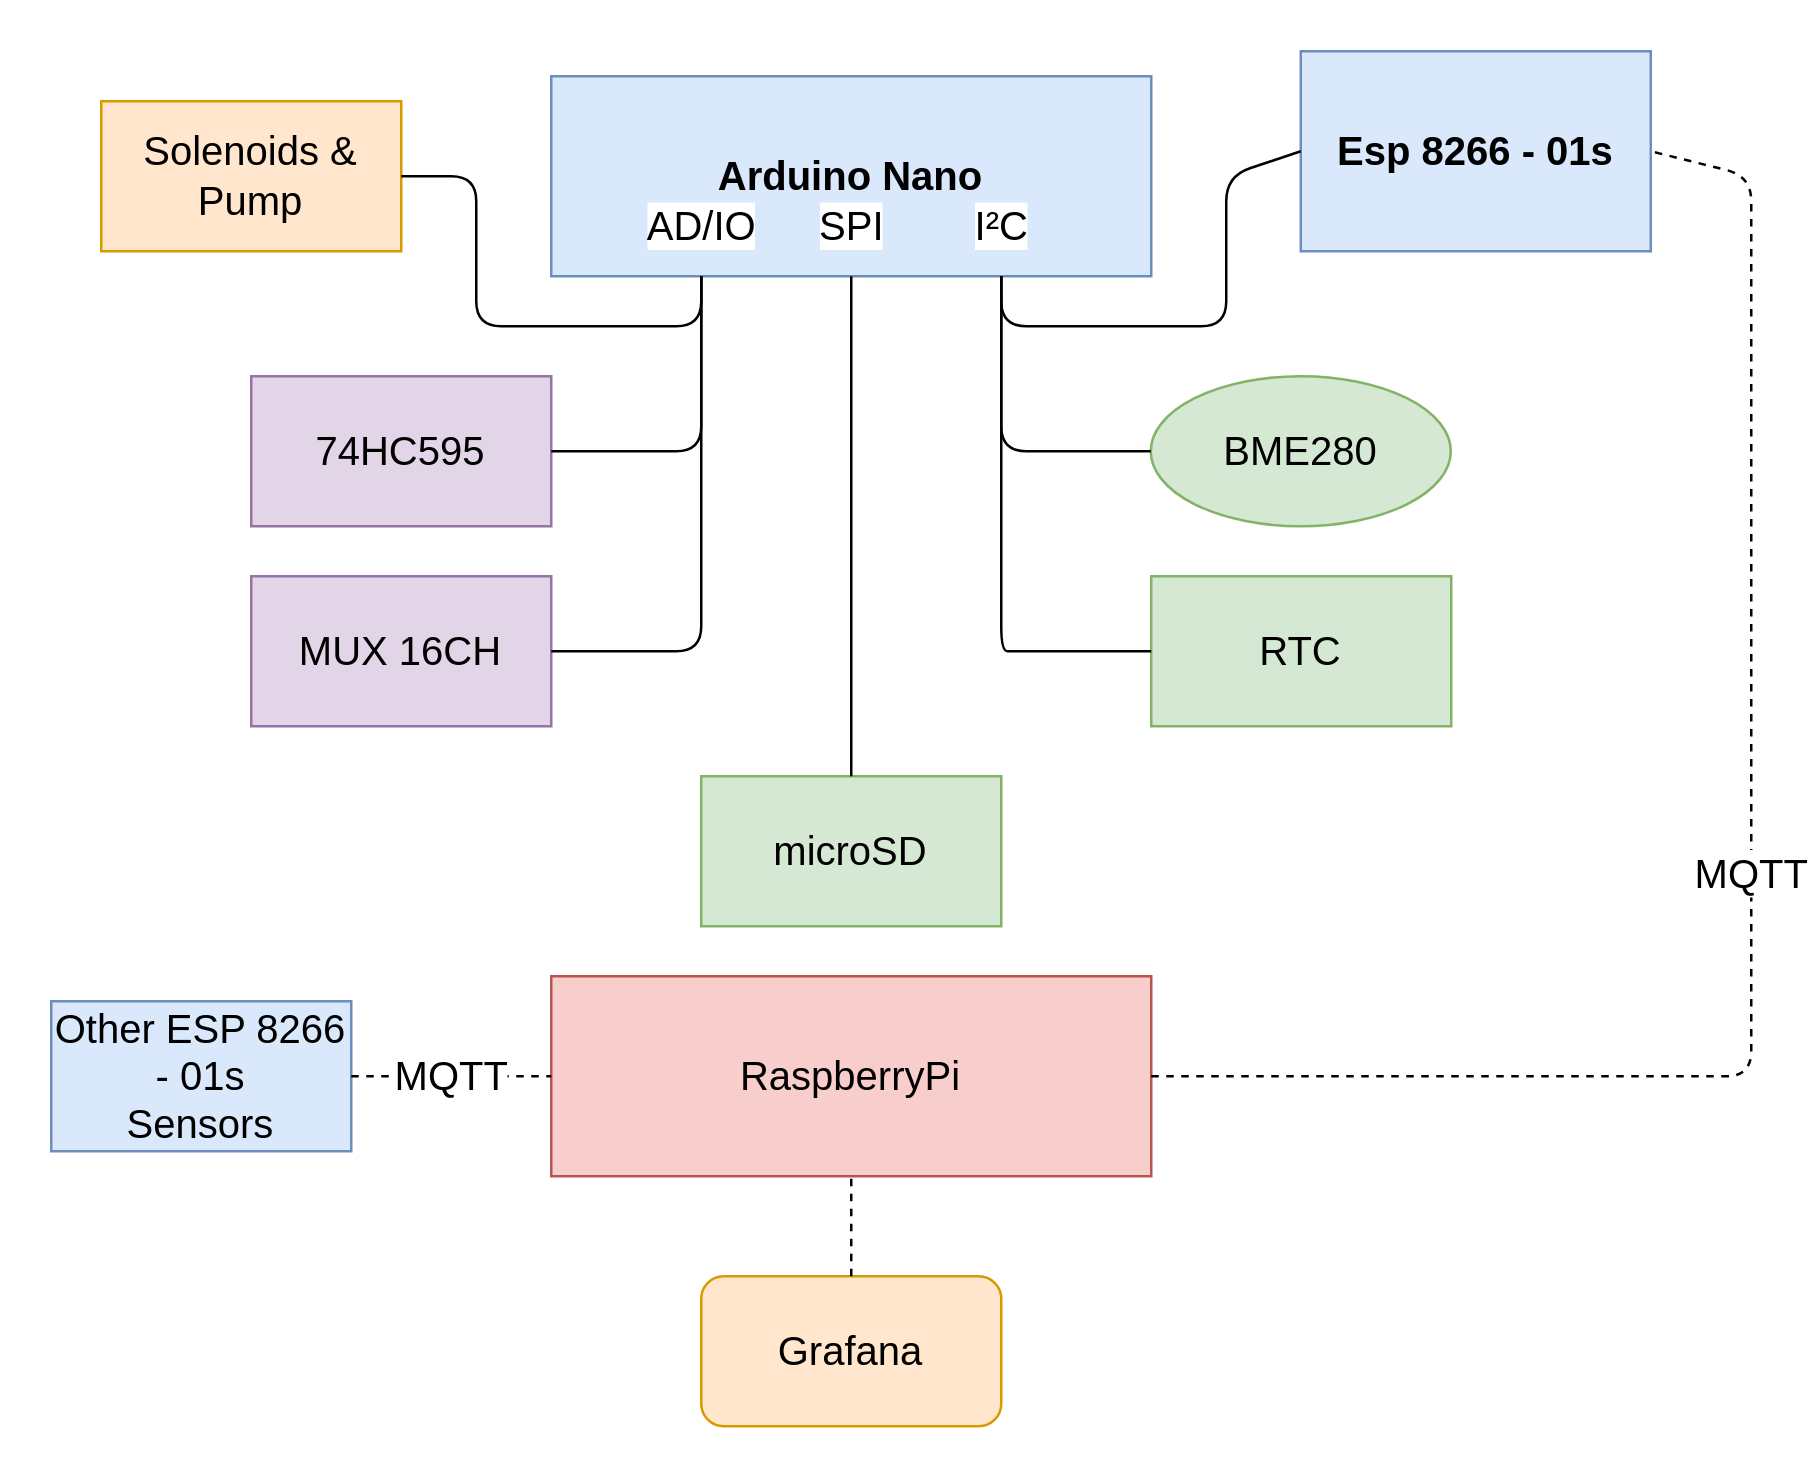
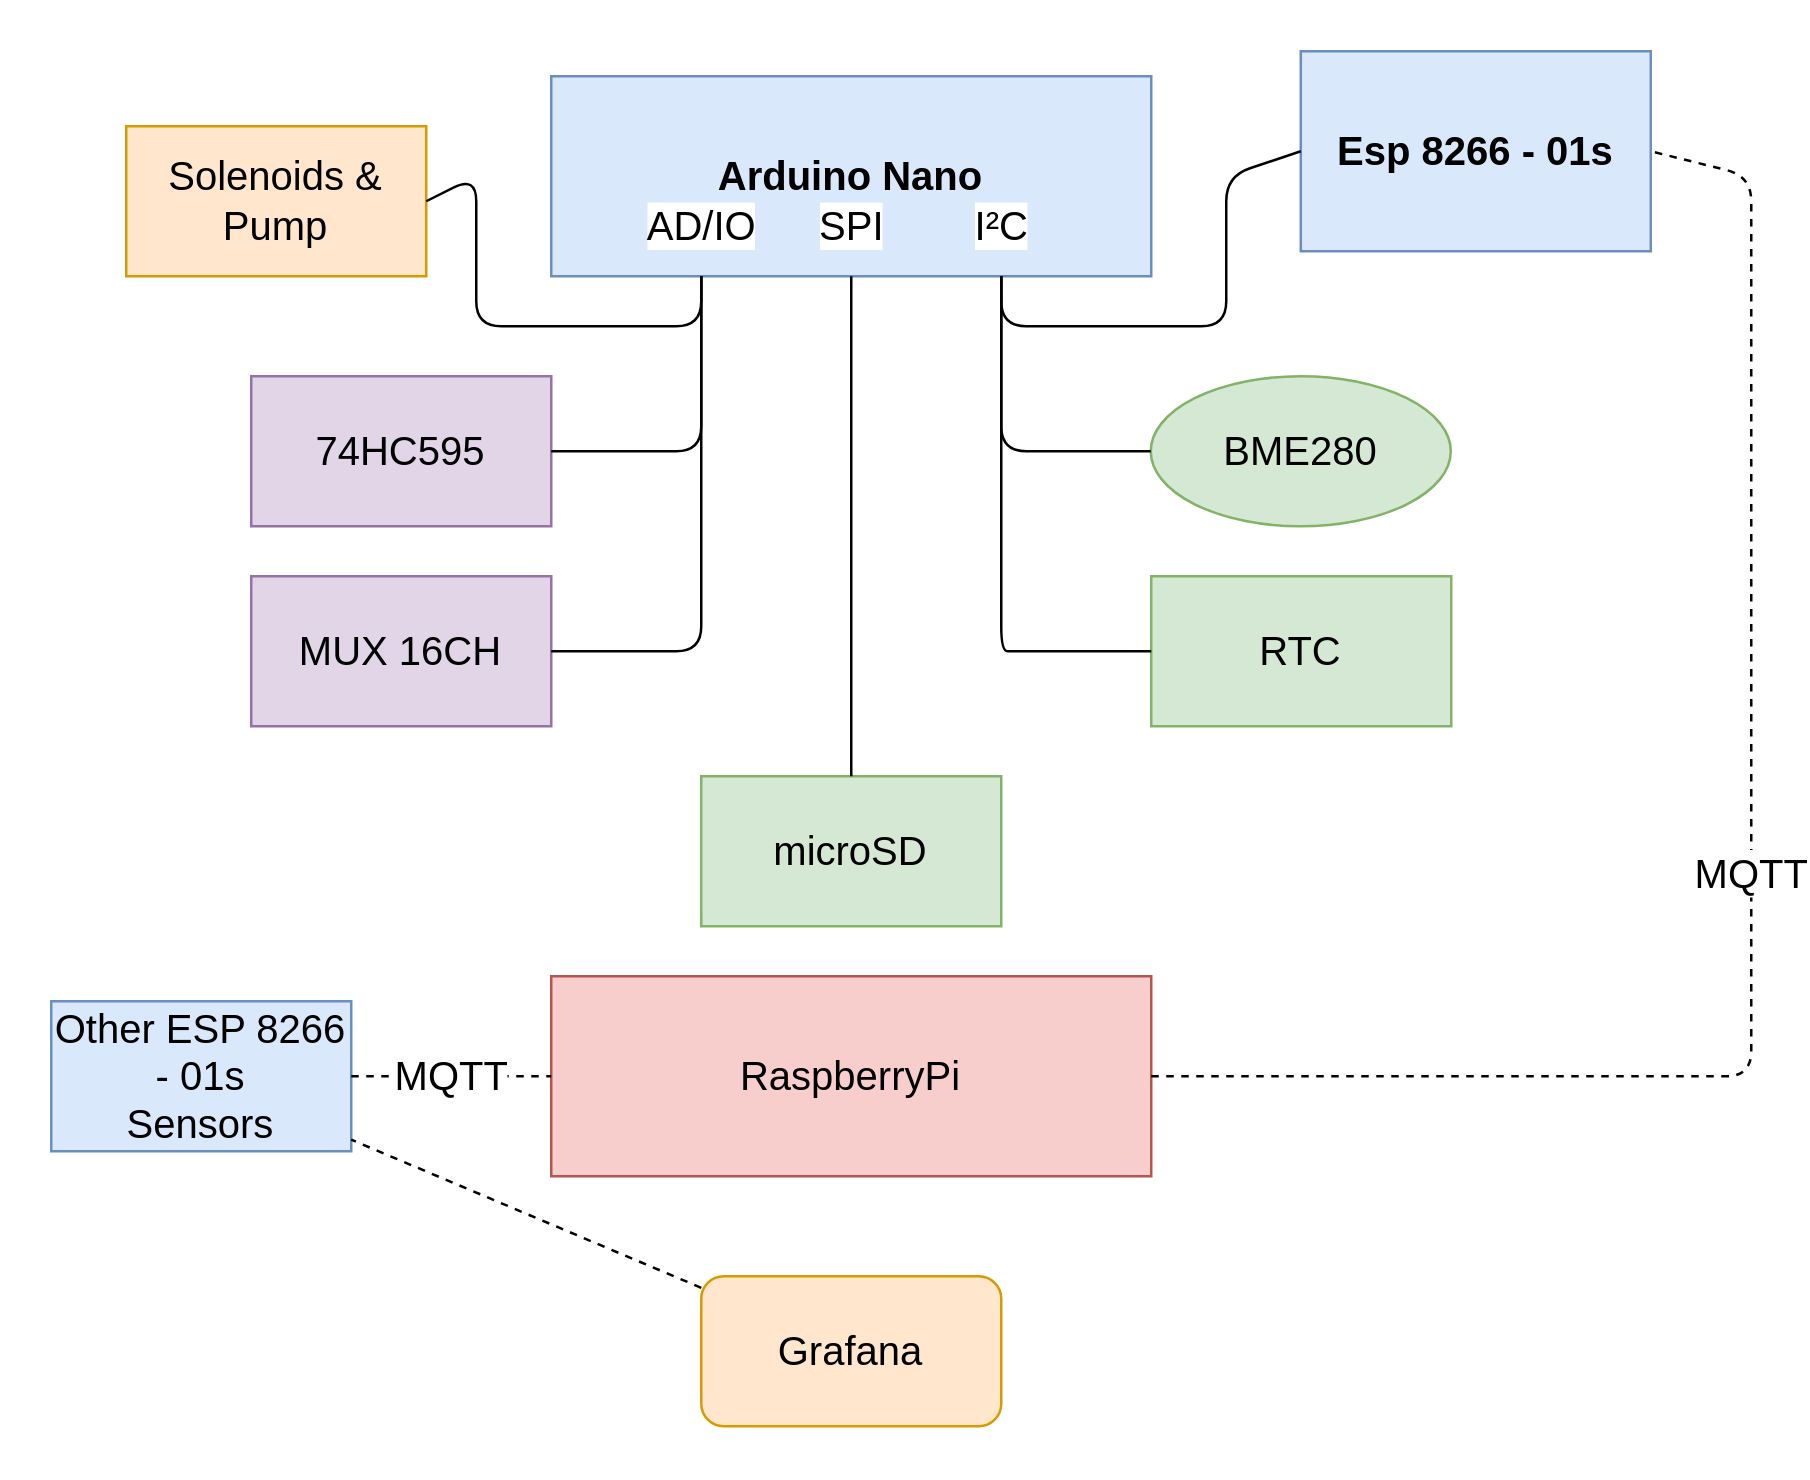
(251, 176) -> (276, 201)
(851, 1227) -> (526, 1214)
